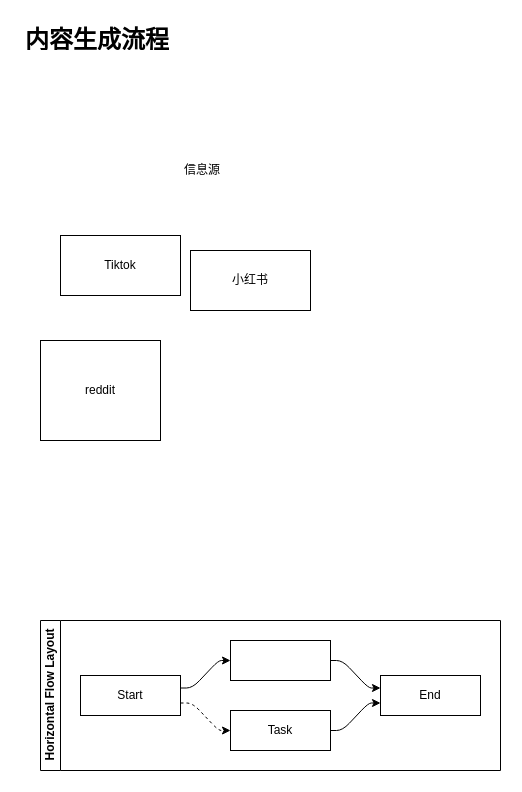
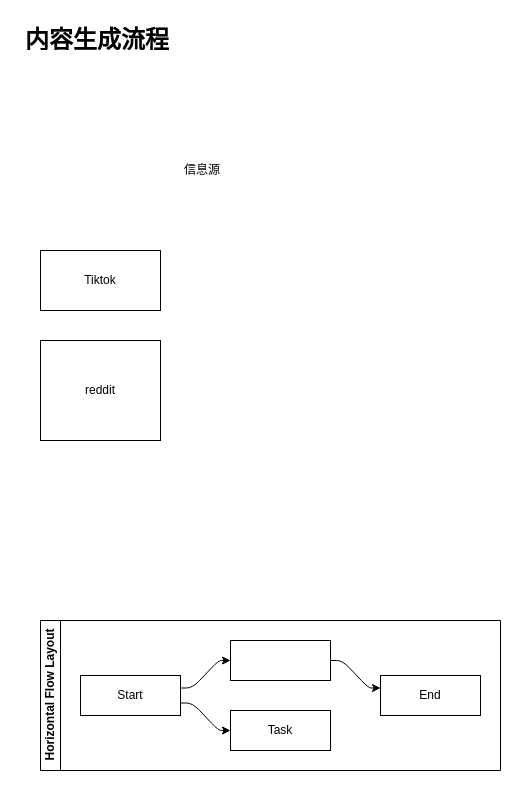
(121, 266) -> (101, 281)
(251, 281) -> none
(204, 716) -> (204, 716)
(354, 719) -> none
